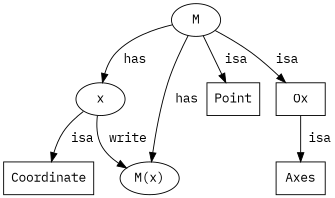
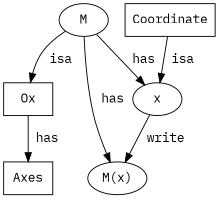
(233, 99) -> none
(65, 129) -> (165, 55)
(316, 139) -> (44, 139)
